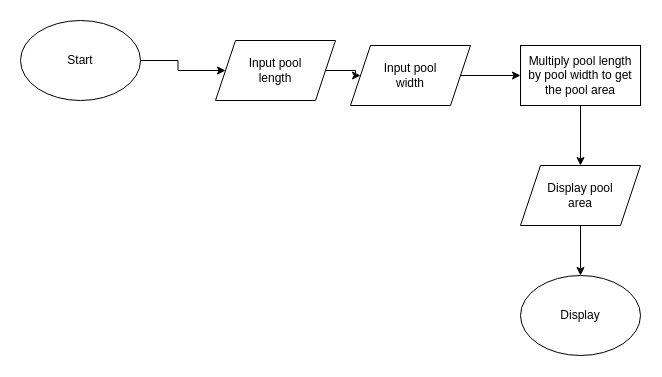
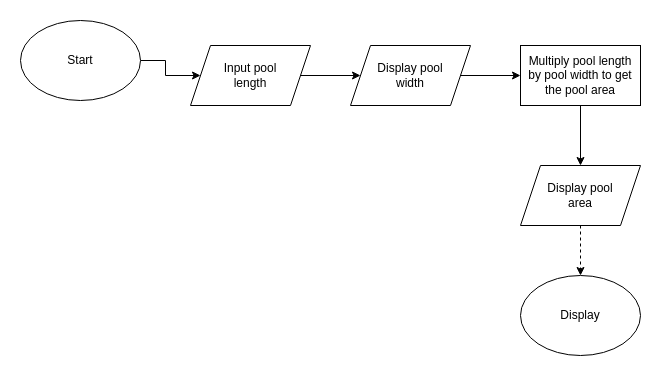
(276, 71) -> (251, 76)
(411, 76) -> (411, 76)
(581, 247) -> (581, 247)
